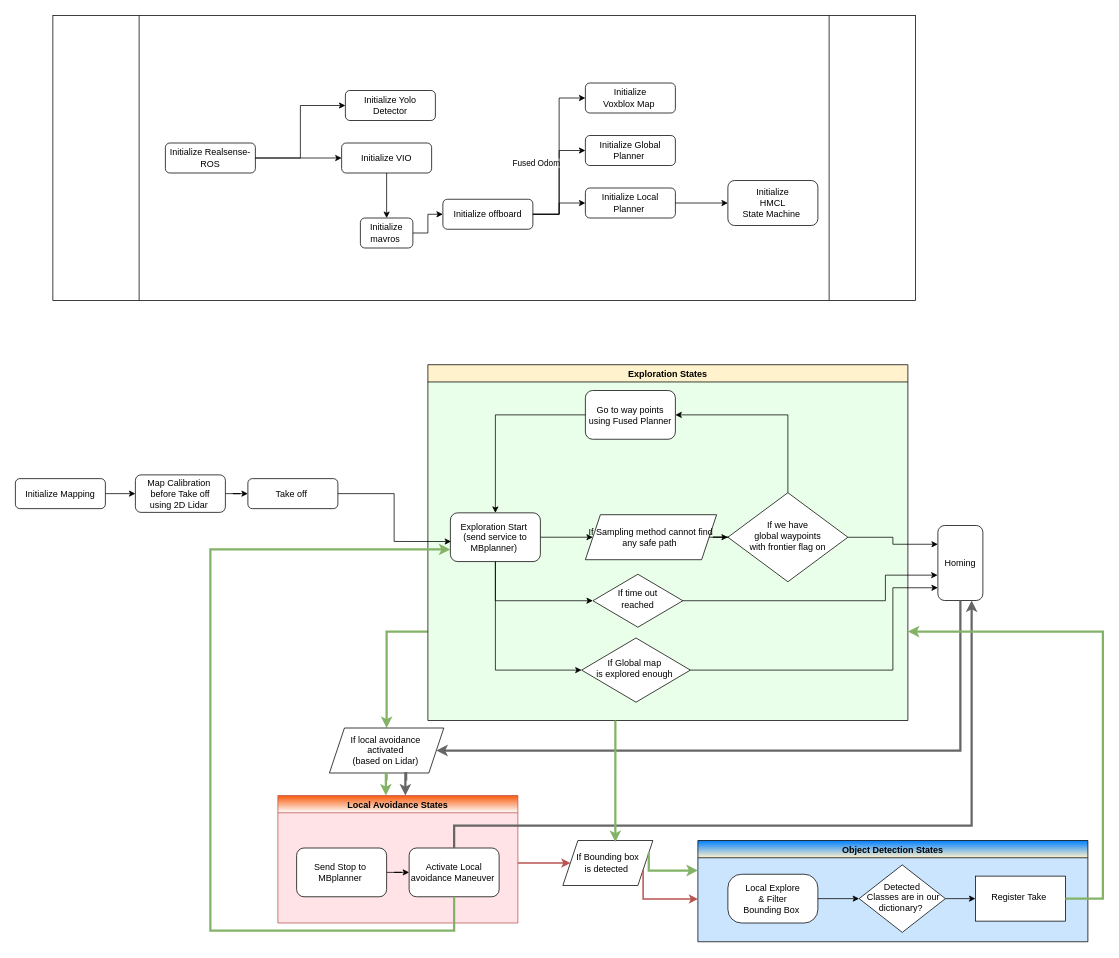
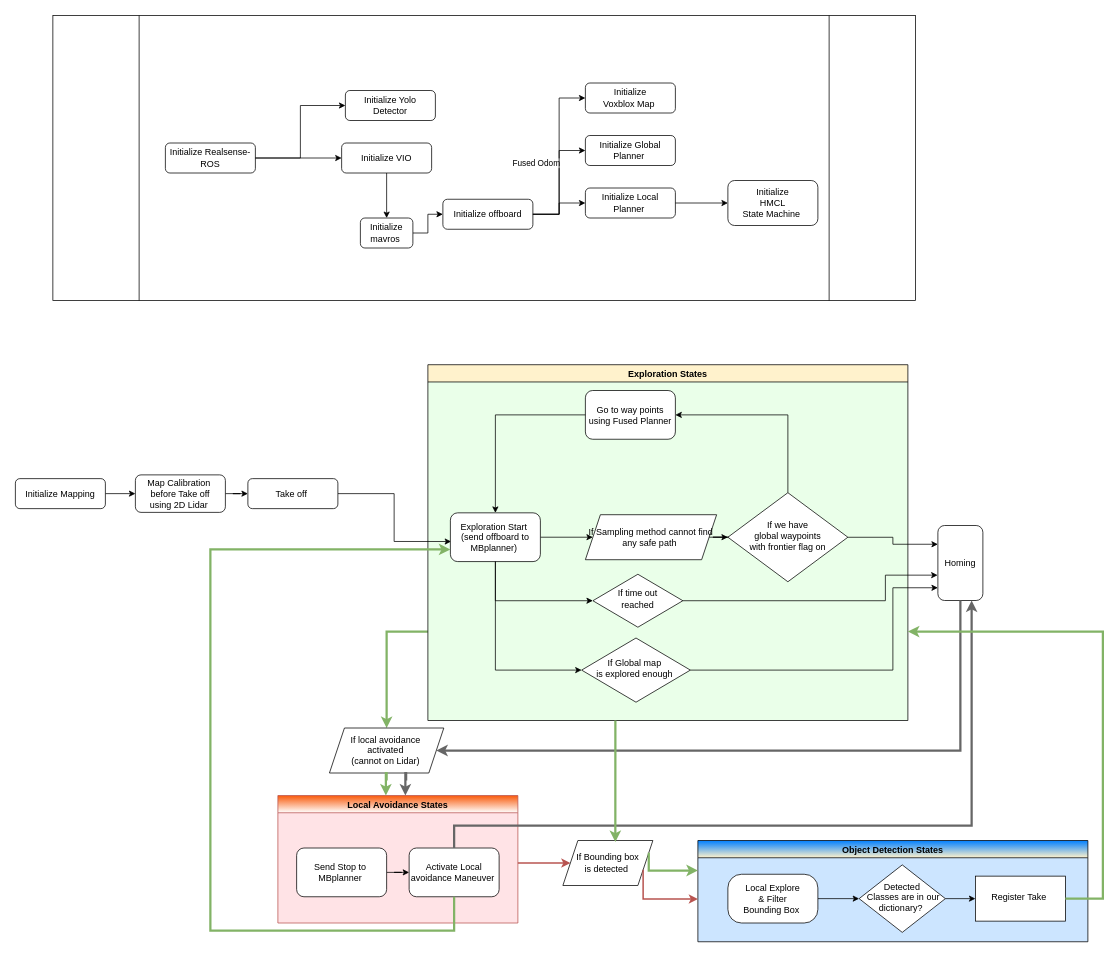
(495, 537) -> (495, 537)
(387, 750) -> (387, 750)
